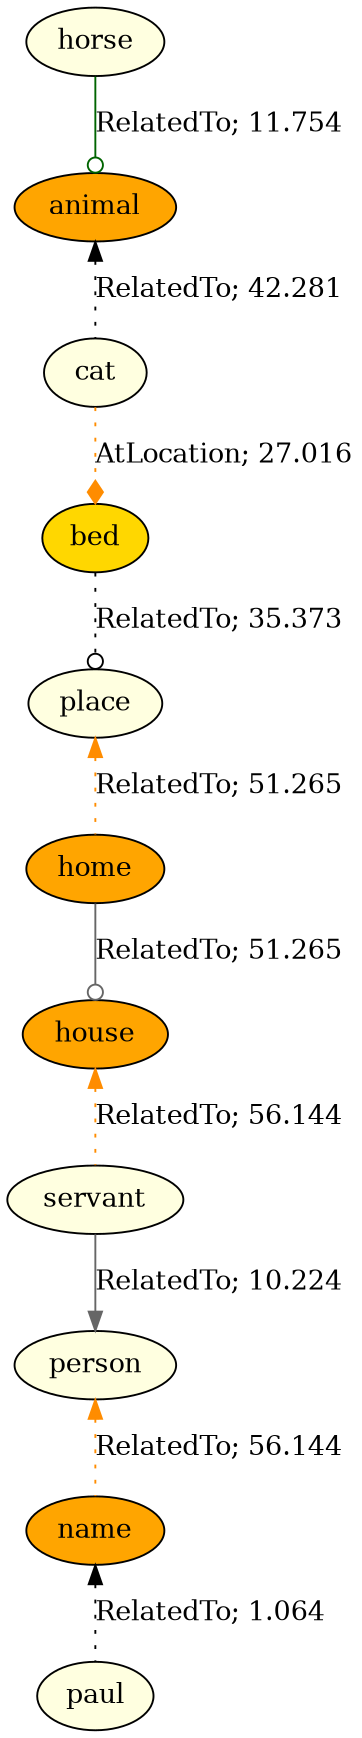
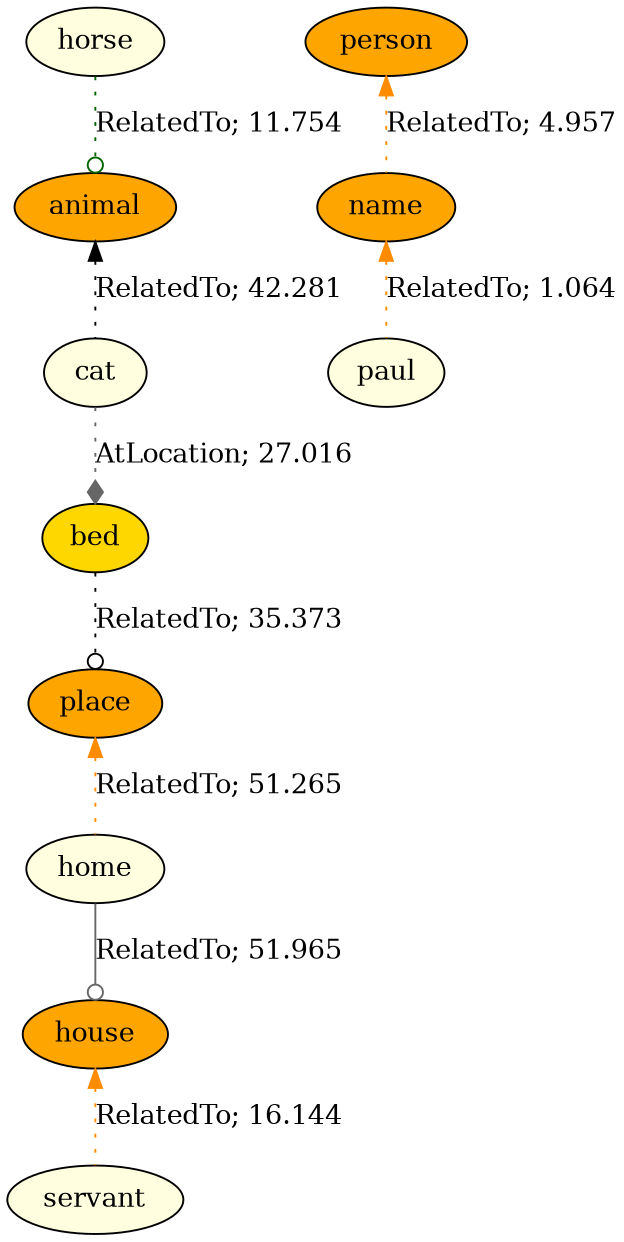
(95, 117) -> (95, 117)
(95, 444) -> (95, 444)
(95, 704) -> (95, 704)
(95, 869) -> (95, 869)
(219, 952) -> (219, 952)
(219, 1117) -> (219, 1117)
(95, 1273) -> none
(95, 1365) -> (386, 42)
(219, 1448) -> (501, 125)
(95, 1623) -> (386, 300)
